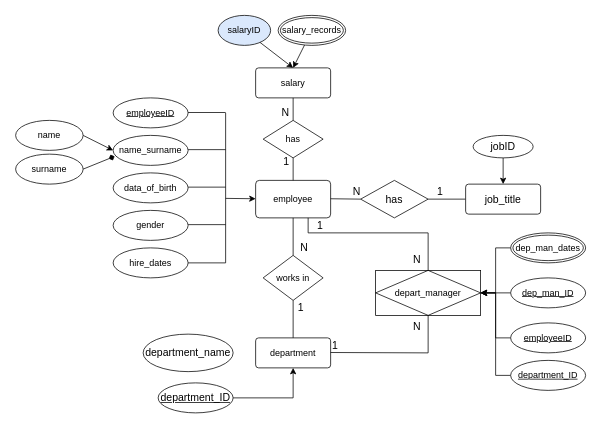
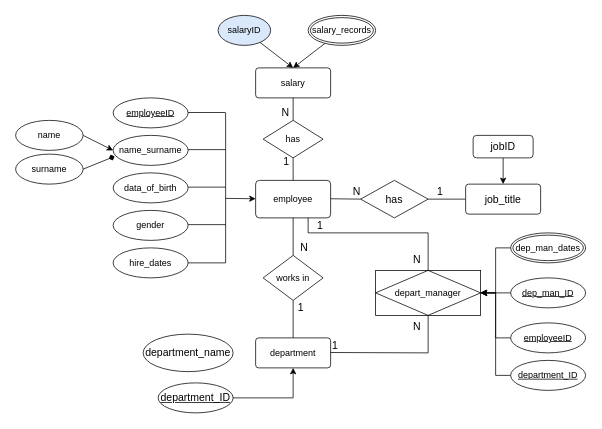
(312, 30) -> (342, 30)
(503, 147) -> (503, 147)
